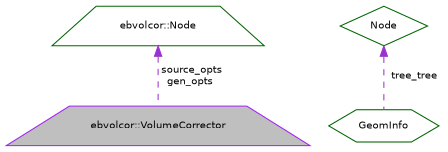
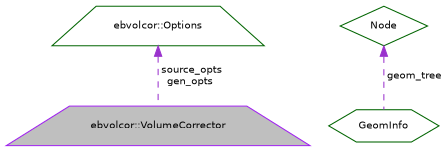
(158, 26) -> (158, 26)
(413, 76) -> (413, 76)
